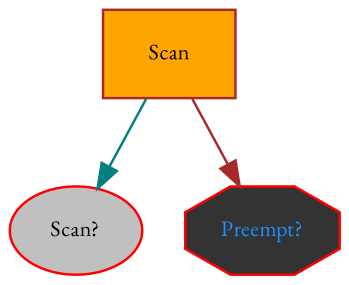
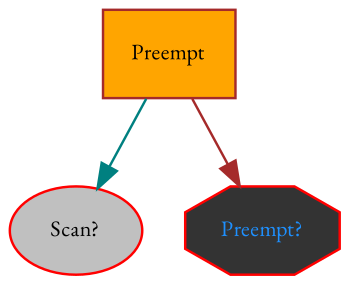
(169, 54) -> (169, 54)
